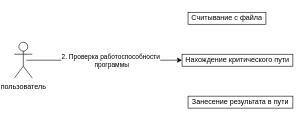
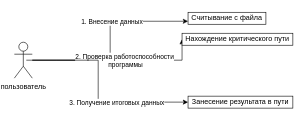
none -> (124, 21)
(238, 60) -> (238, 39)
none -> (130, 102)
